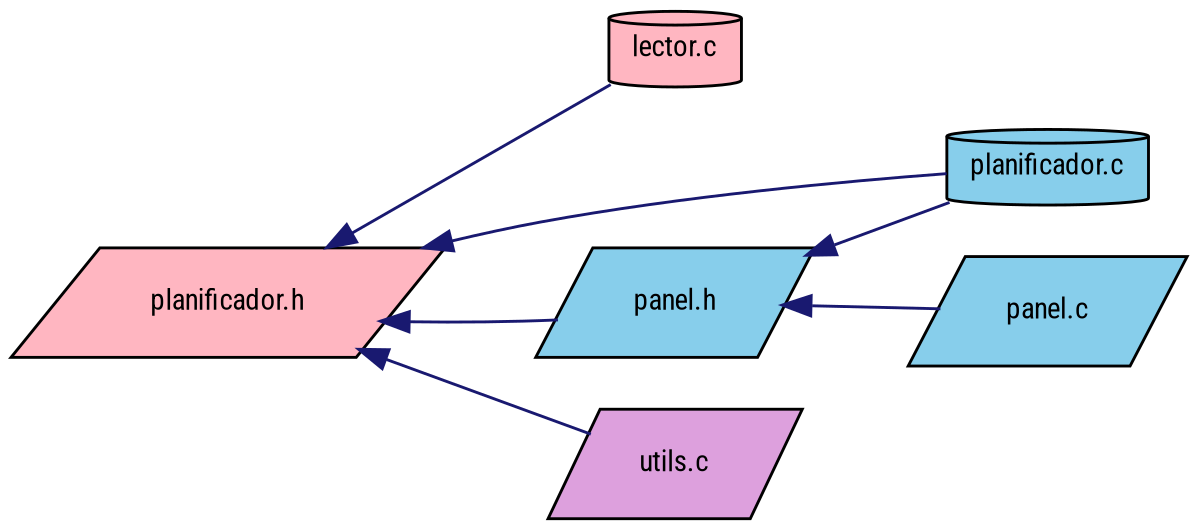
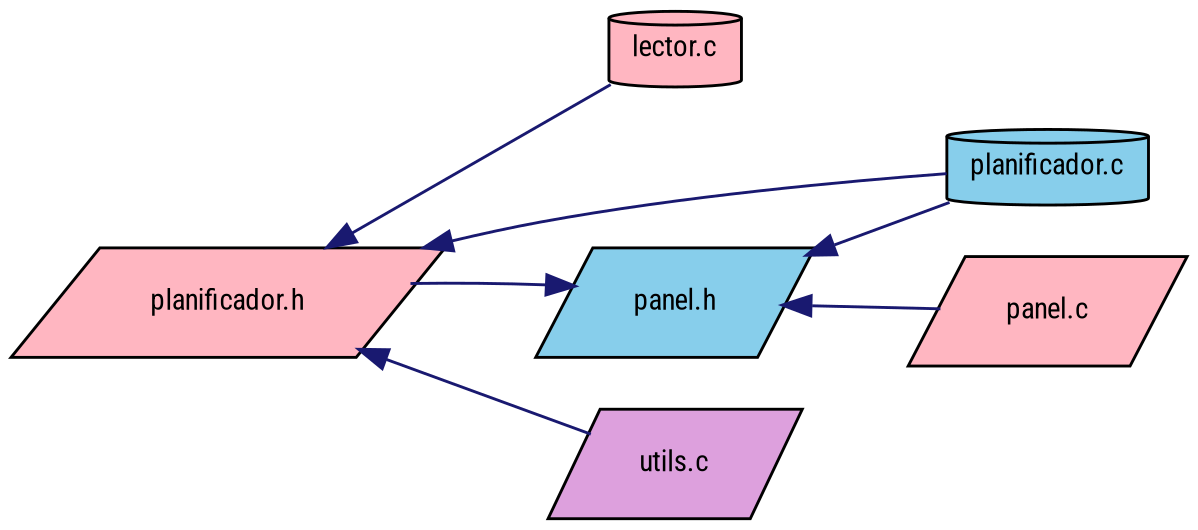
(1048, 311) -> (1048, 311)
(484, 322) -> (478, 283)
